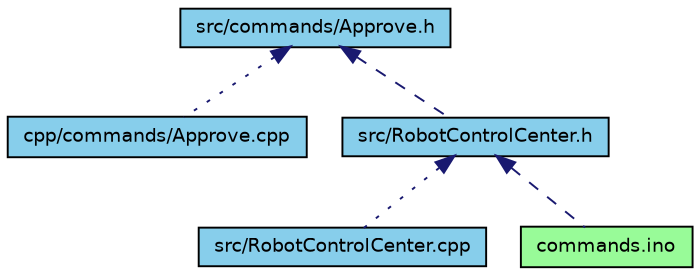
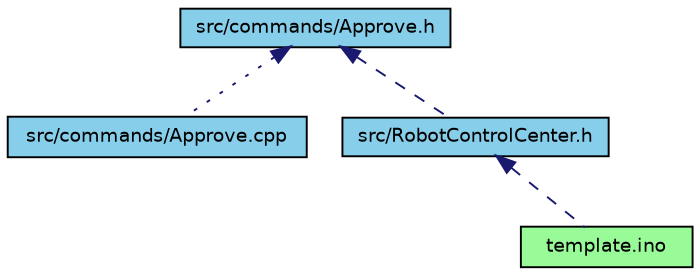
(157, 137) -> (157, 137)
(342, 247) -> none
(607, 247) -> (607, 247)
